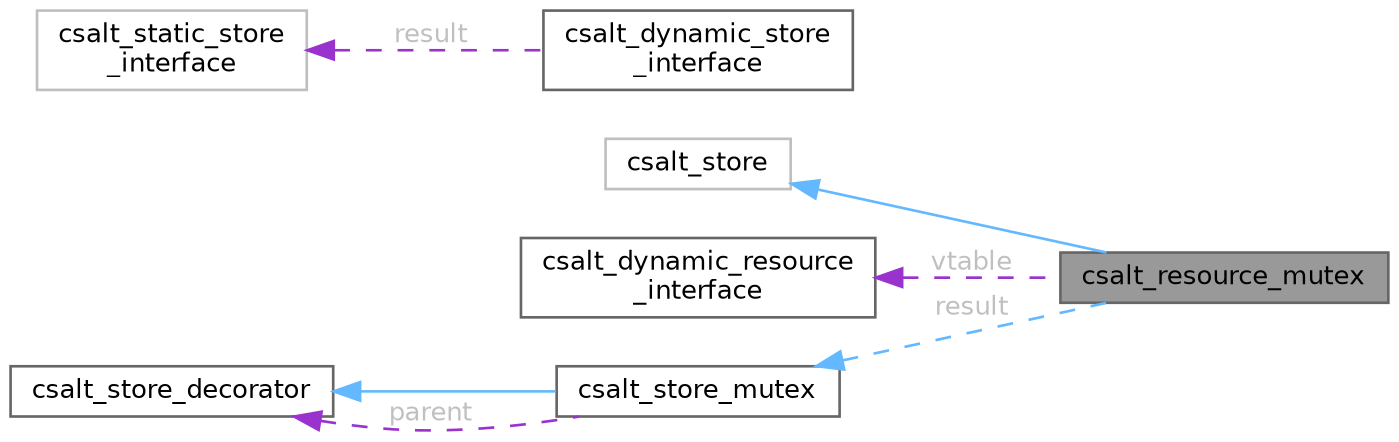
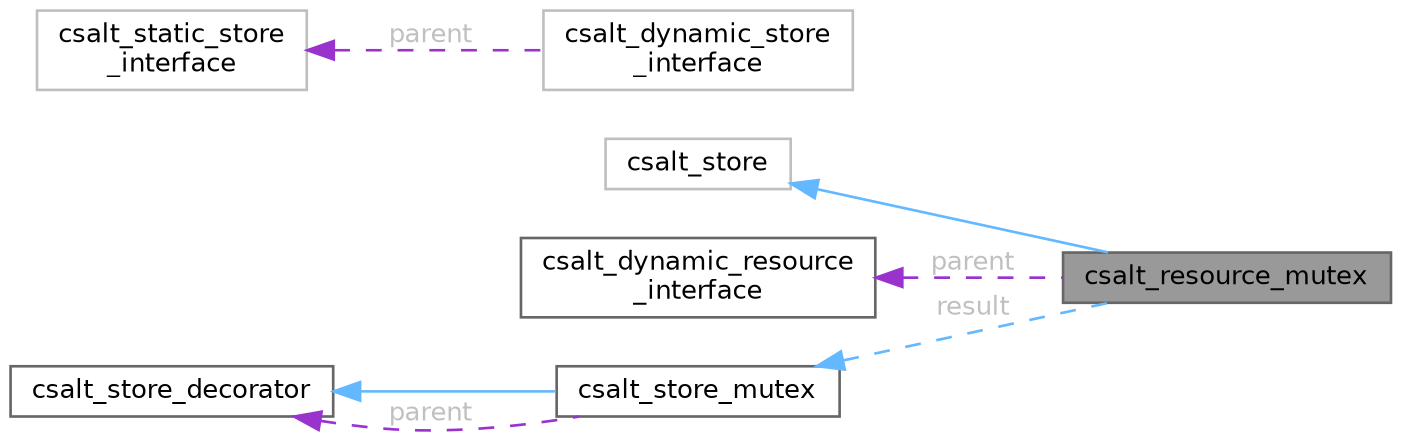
(427, 36) -> (427, 36)
(698, 50) -> (698, 50)
(968, 263) -> (969, 263)
